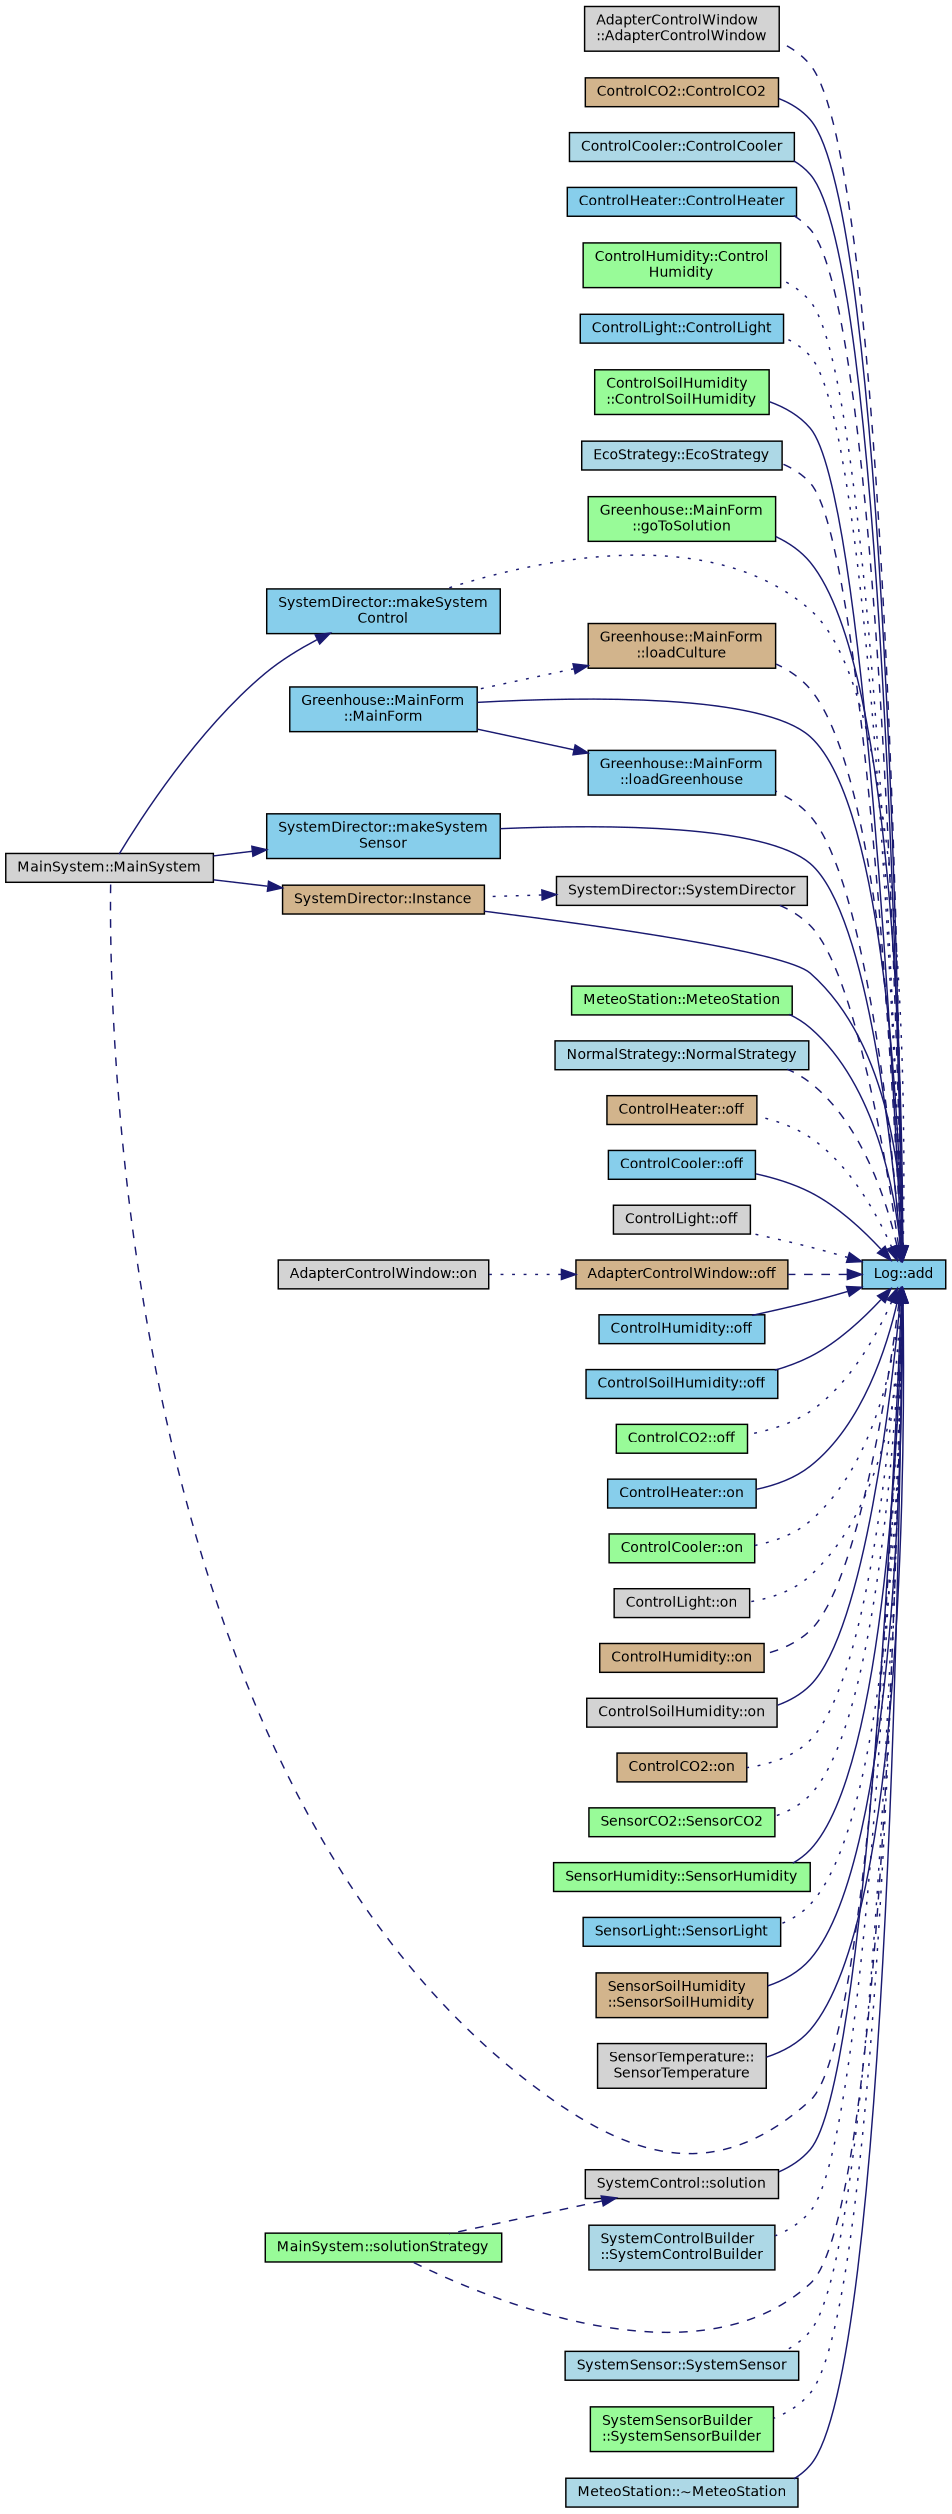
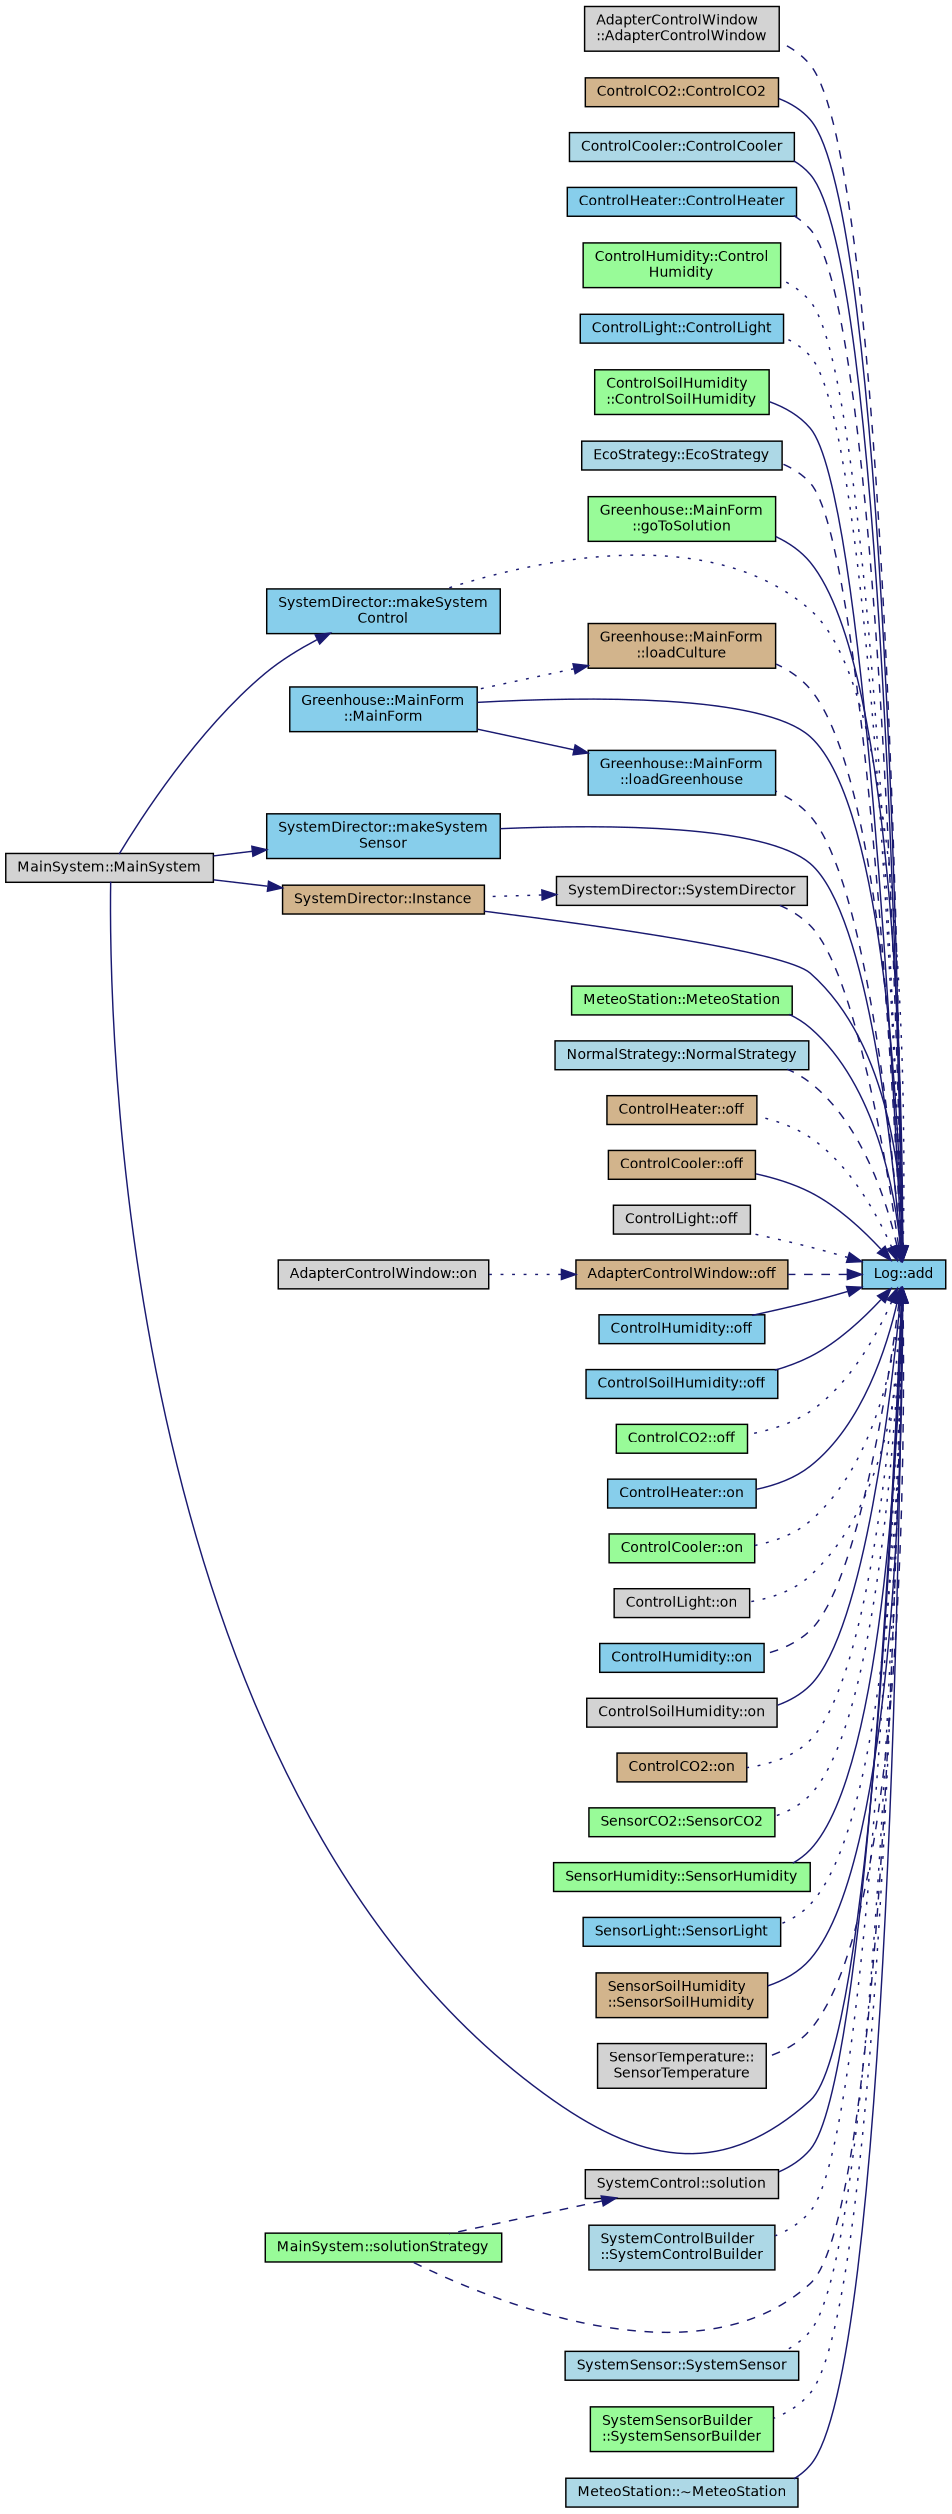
(682, 1165) -> (682, 1165)
(682, 1658) -> (682, 1658)
(891, 1699) -> (891, 1699)
(462, 2014) -> (462, 2014)
